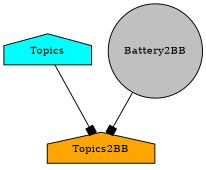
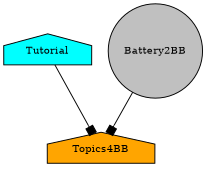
(48, 51) -> (48, 51)
(101, 149) -> (101, 149)
